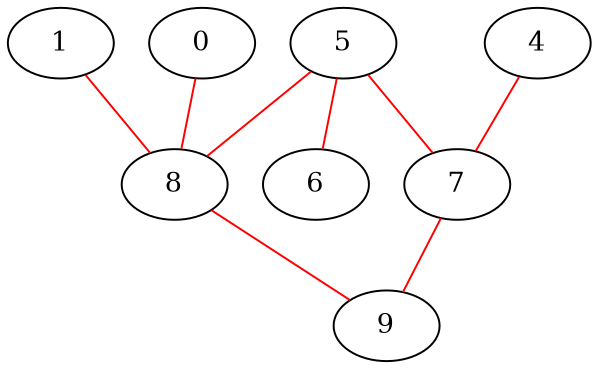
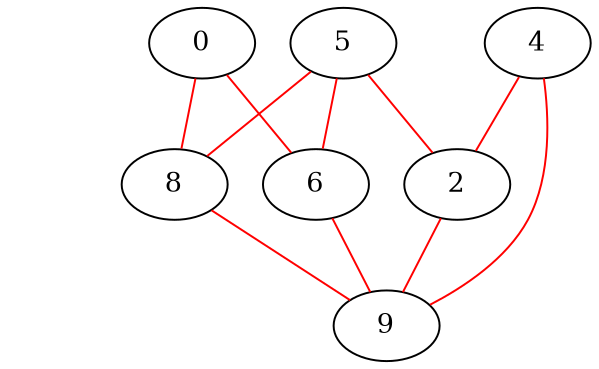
(61, 43) -> none
none -> (251, 104)
(457, 184) -> (457, 184)
none -> (531, 214)
none -> (351, 255)
